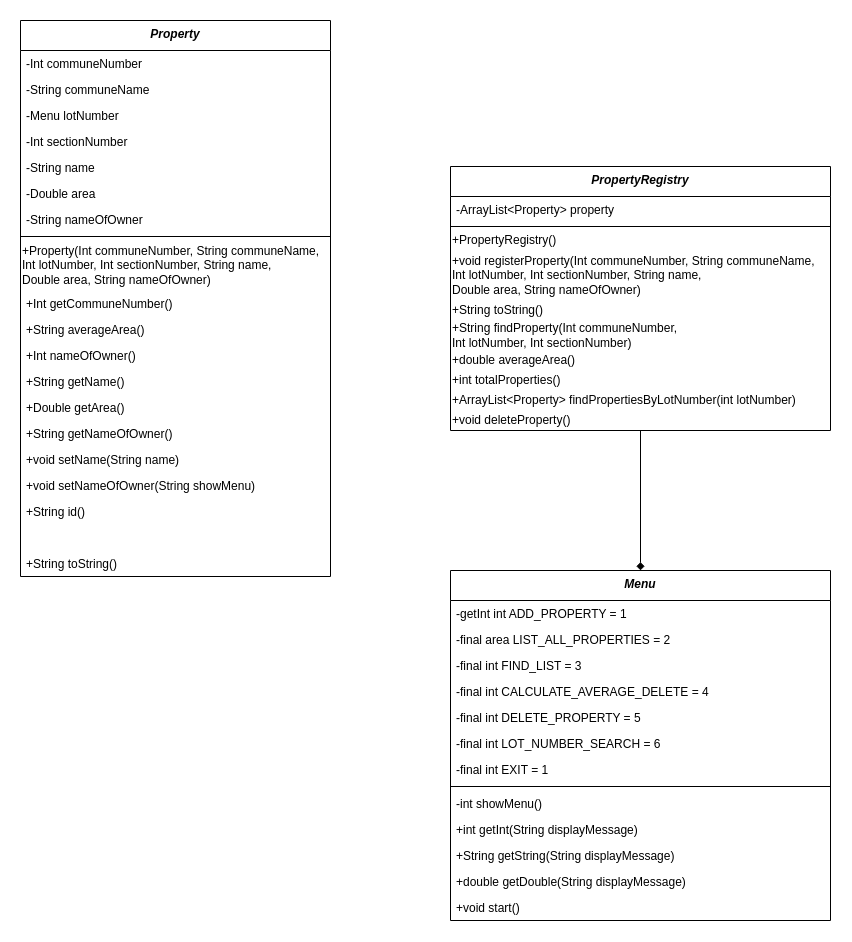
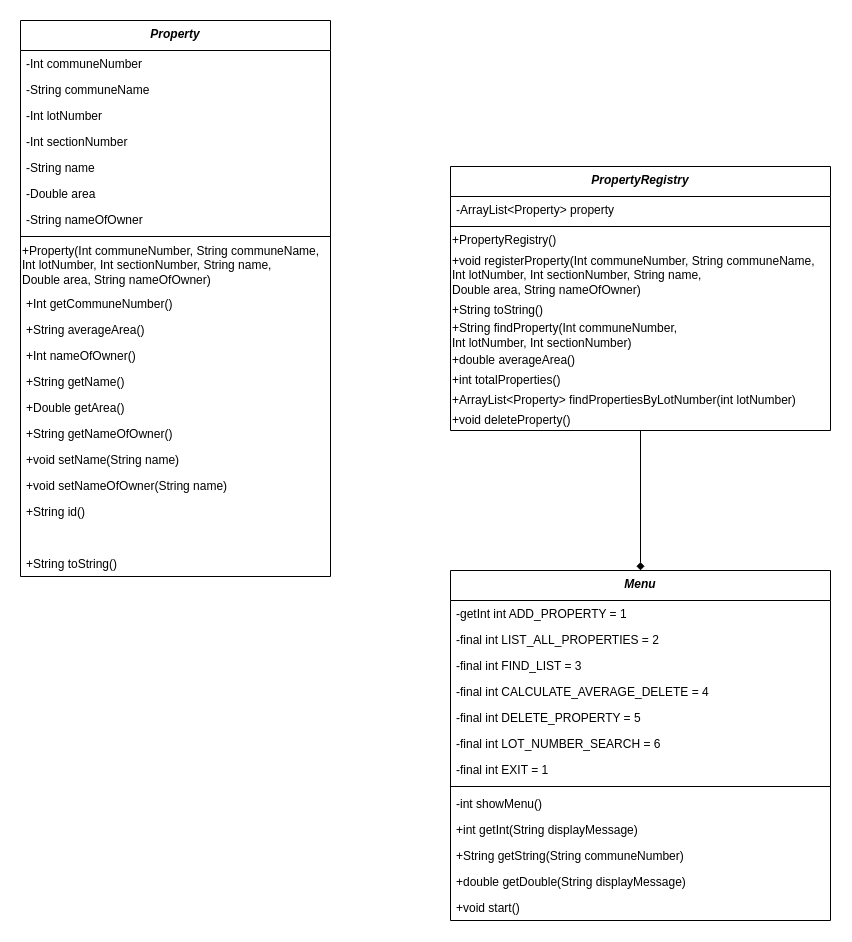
(73, 116) -> (70, 116)
(144, 486) -> (131, 486)
(564, 640) -> (559, 640)
(579, 856) -> (579, 856)
